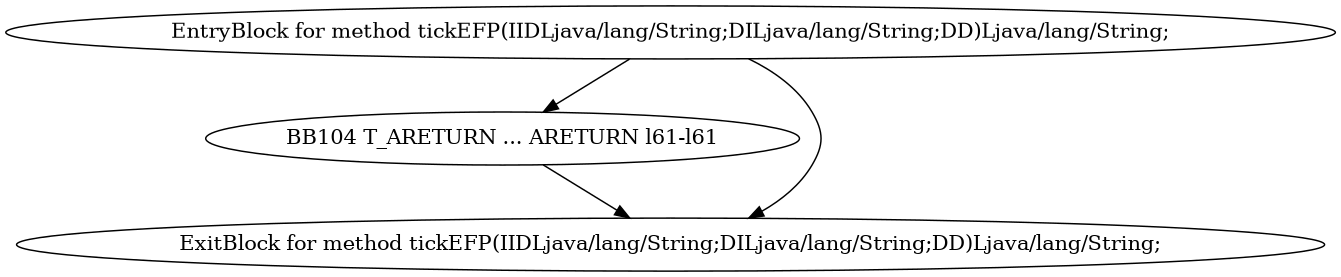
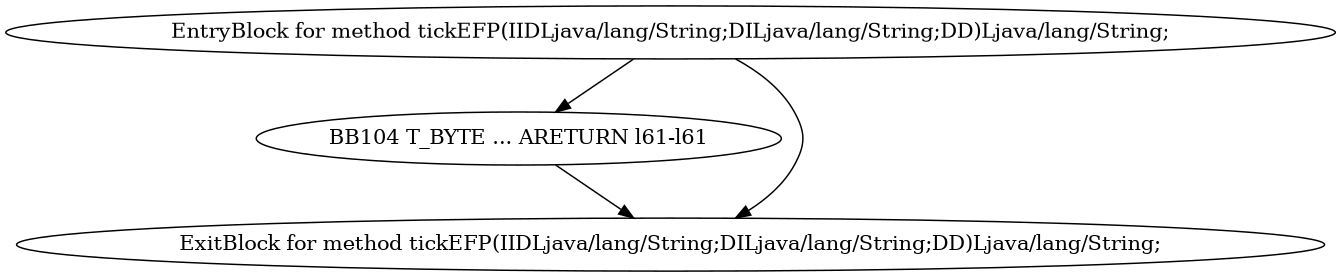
(503, 139) -> (519, 139)
